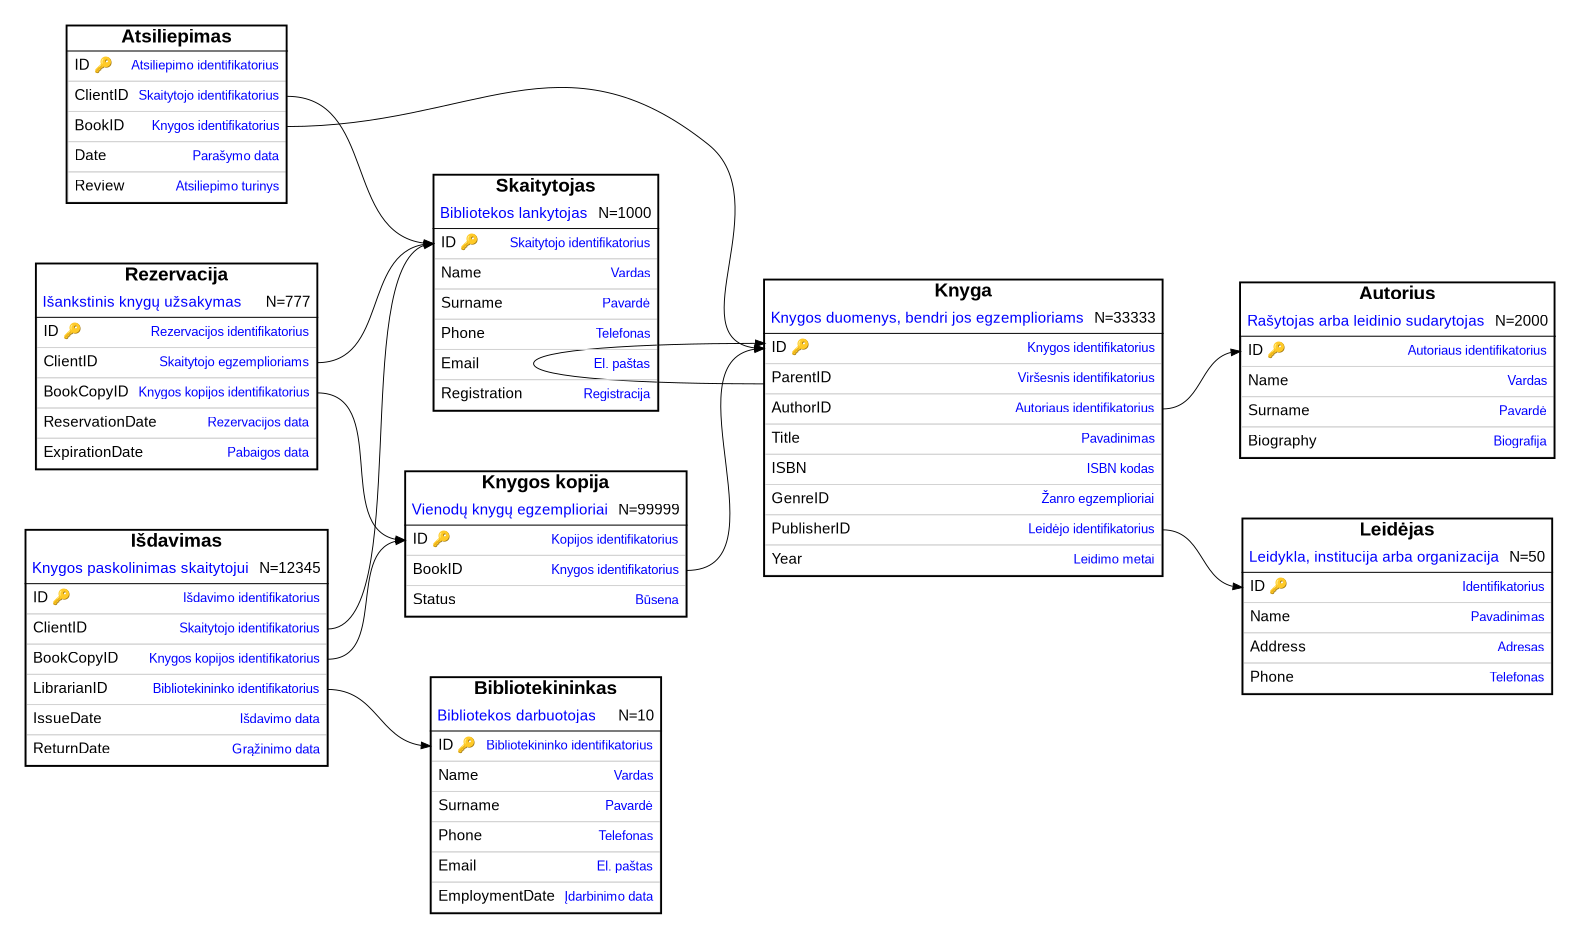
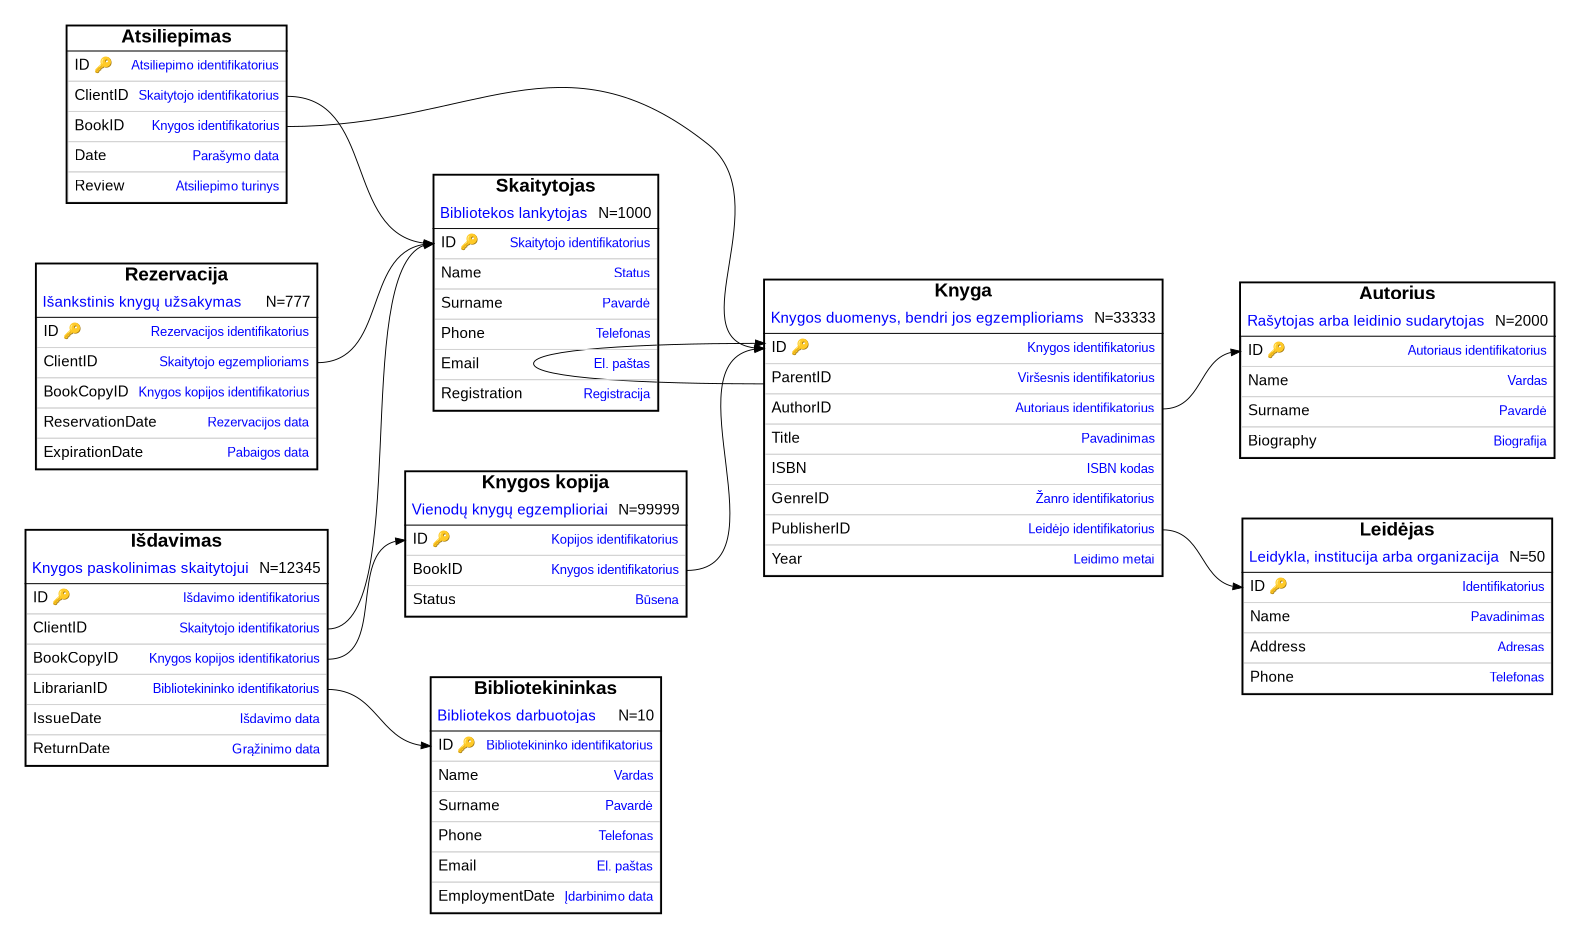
(629, 273) -> (630, 273)
(361, 462) -> none
(1096, 499) -> (1094, 499)
